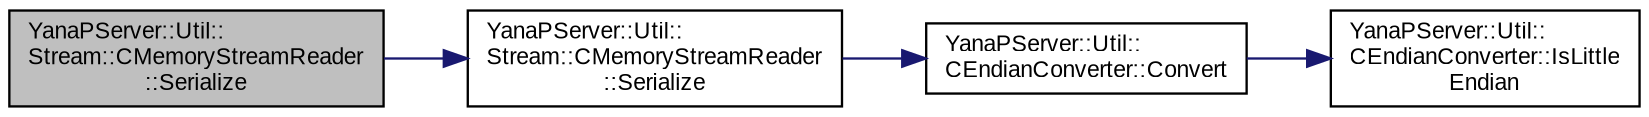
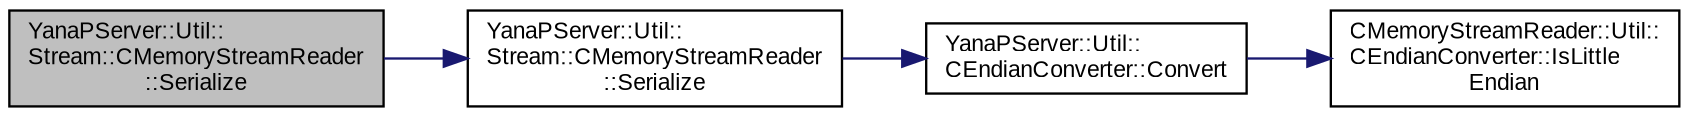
(1485, 58) -> (1505, 58)
